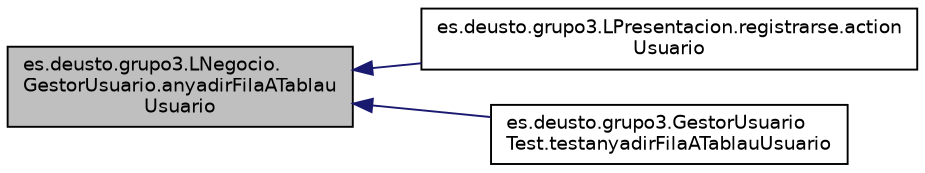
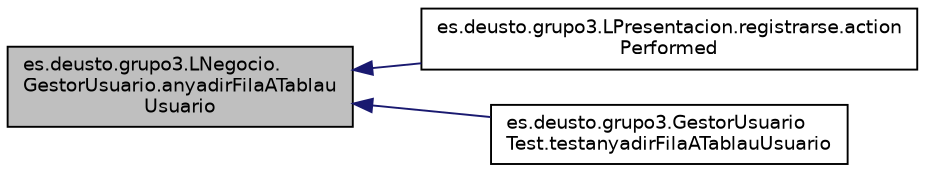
(669, 39) -> (669, 39)
